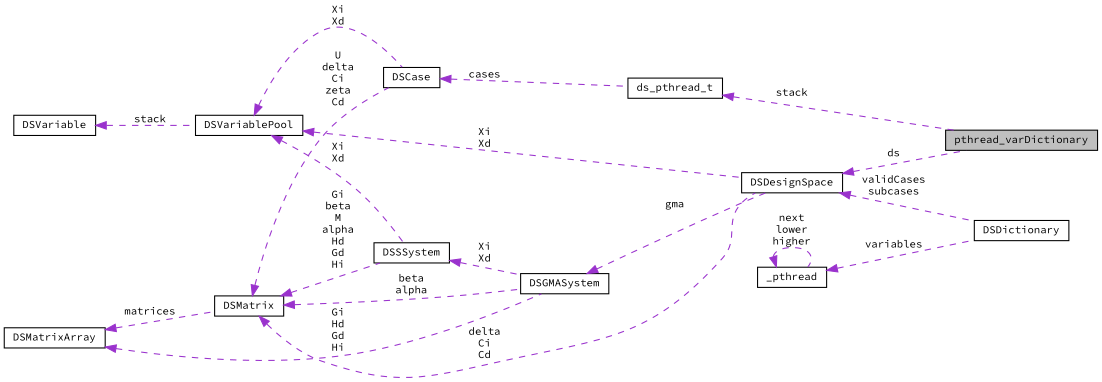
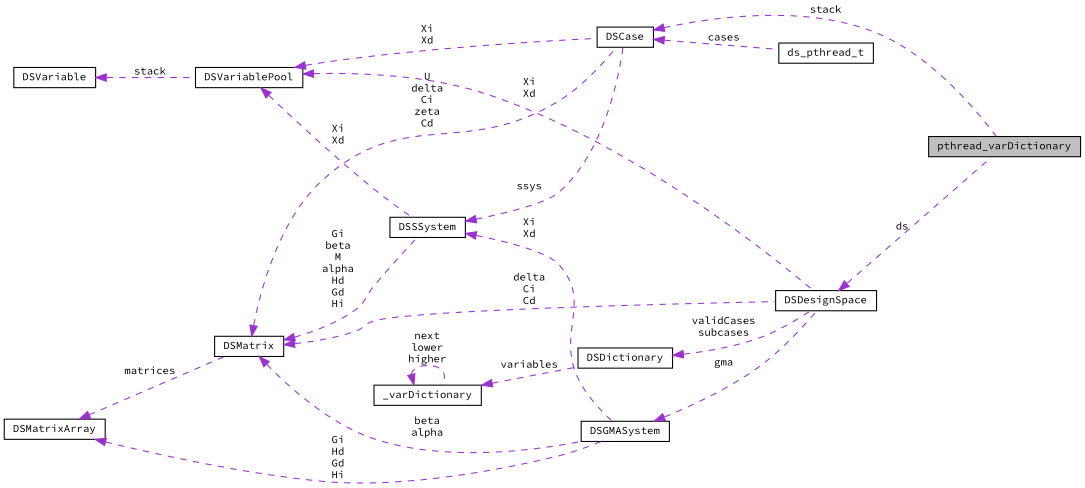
(843, 113) -> (850, 24)
none -> (583, 164)
(912, 208) -> (750, 341)
(792, 277) -> (428, 395)
